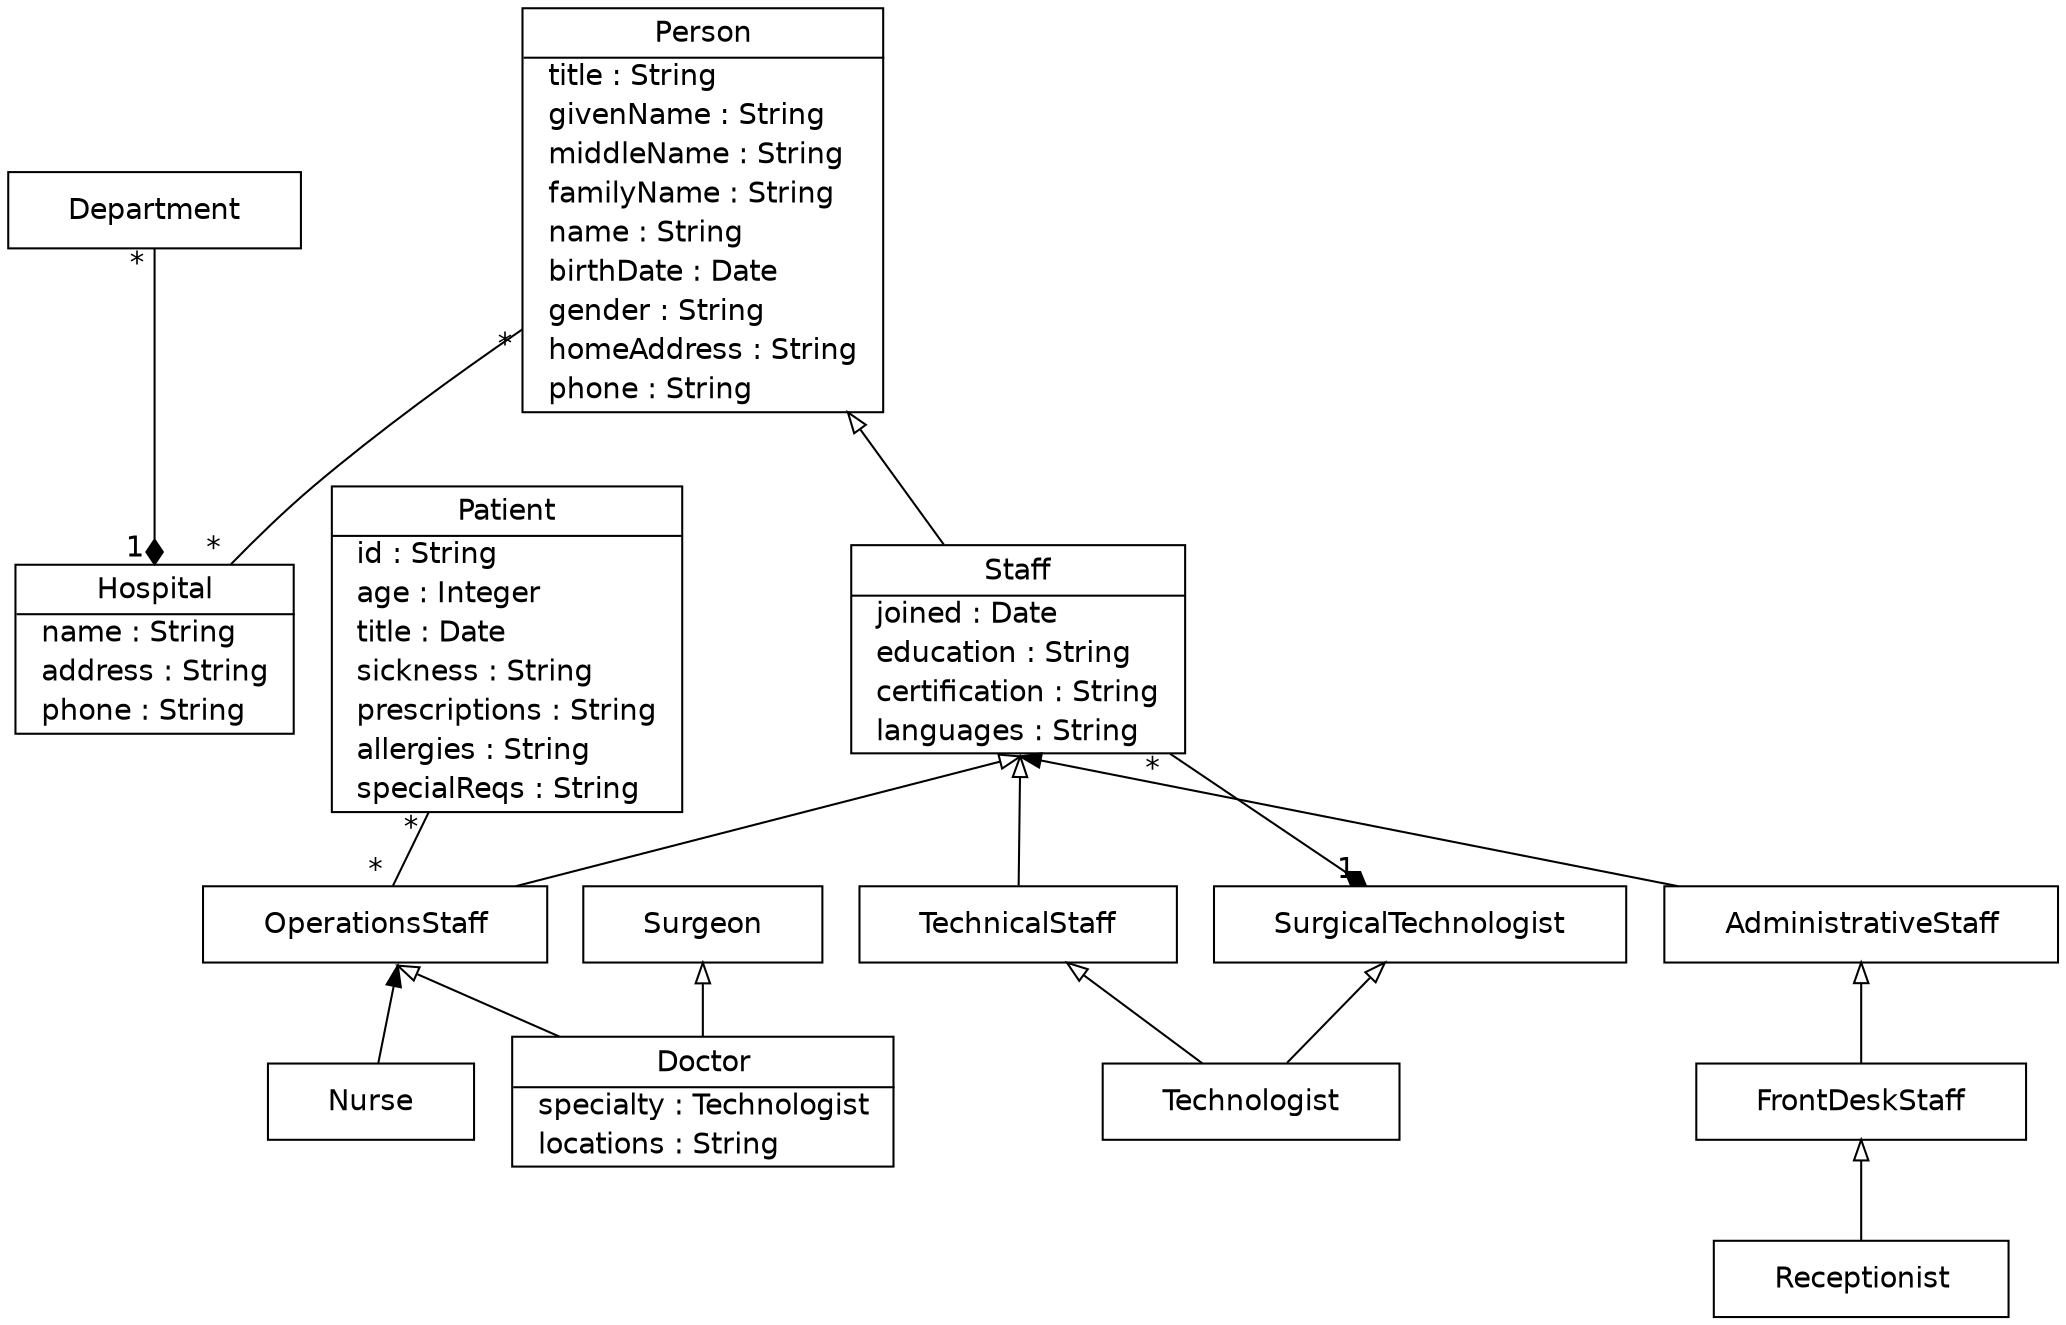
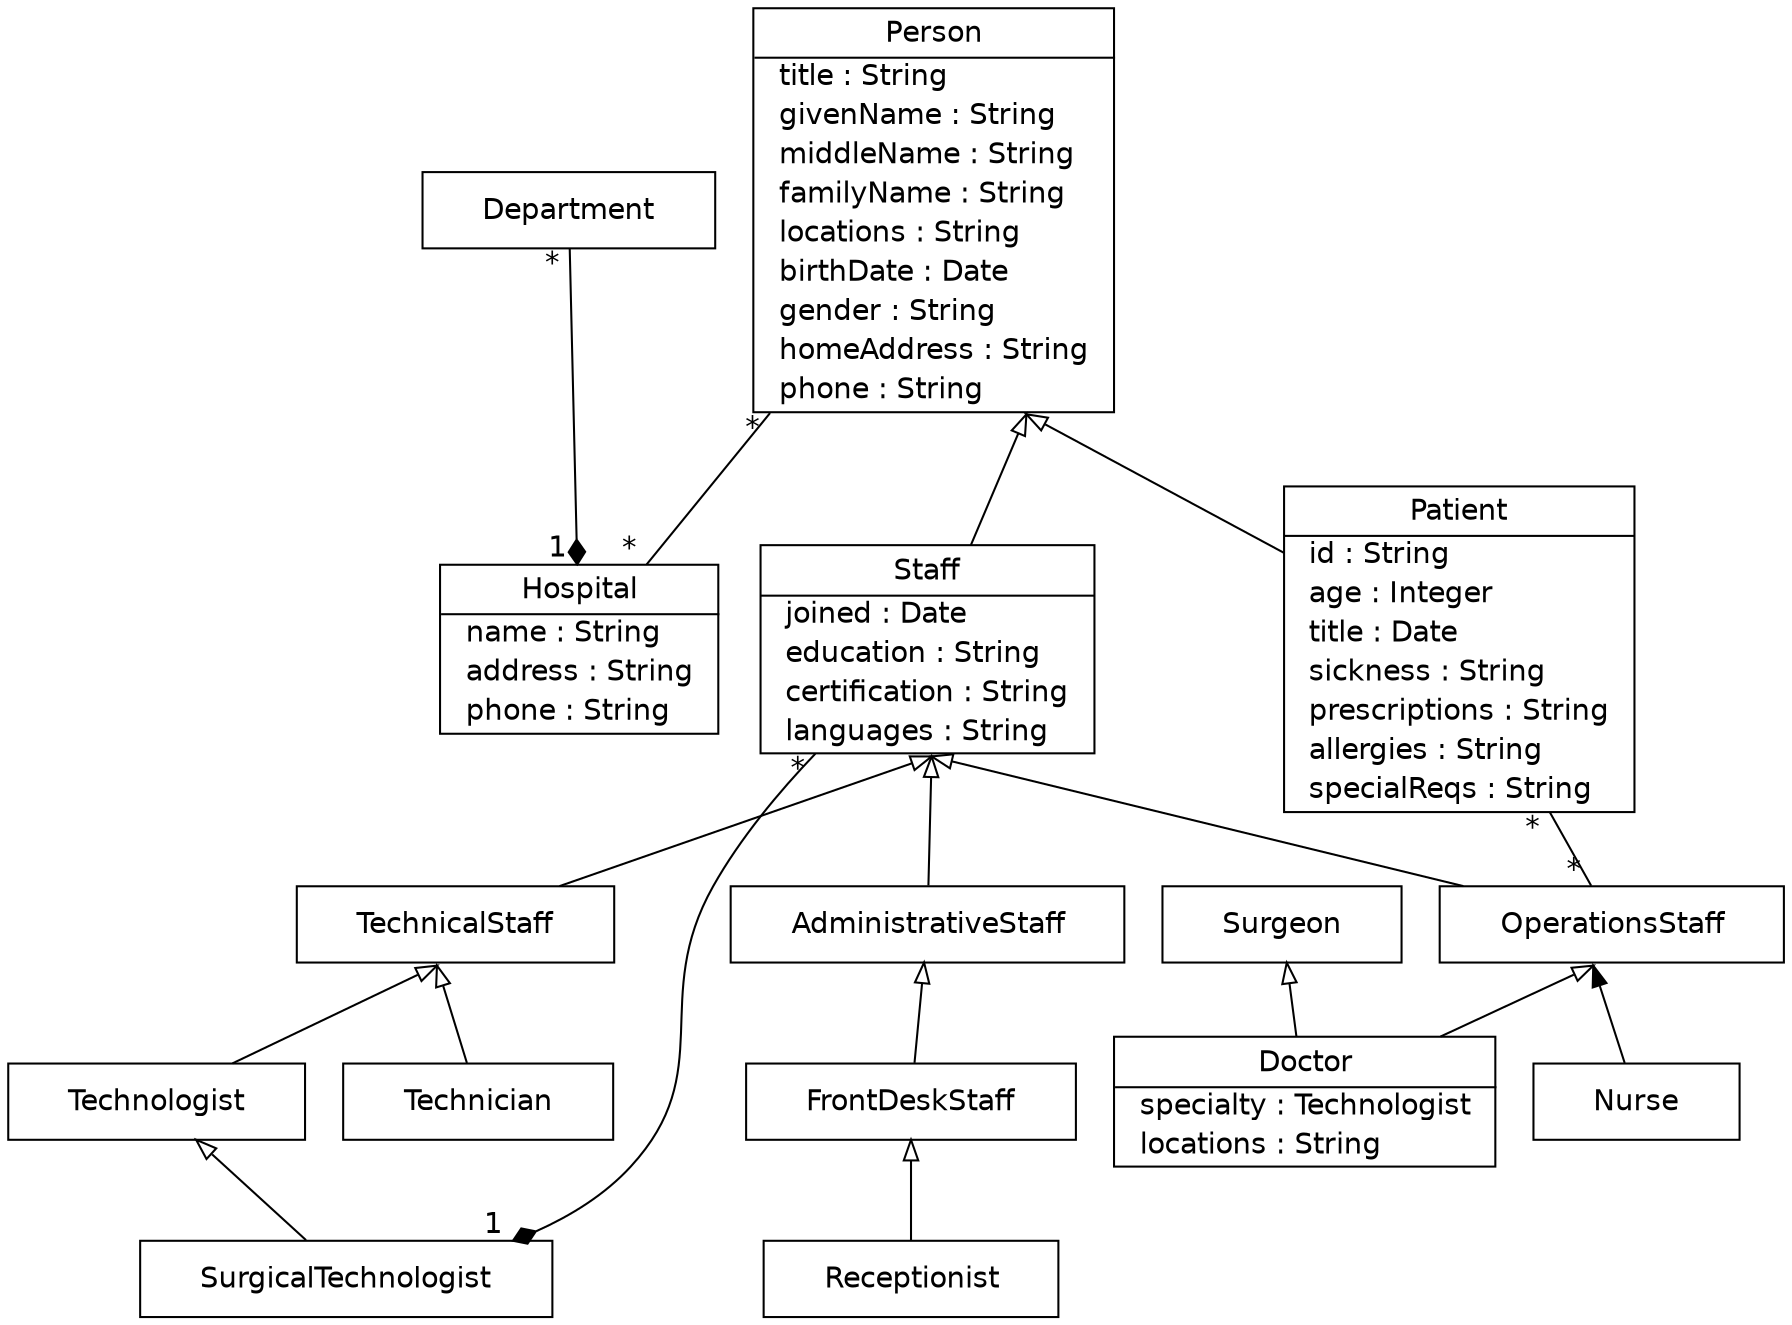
(646, 233) -> (901, 233)
none -> (1165, 489)
(1359, 823) -> (930, 831)
(1328, 1020) -> (259, 1197)
none -> (478, 1102)
